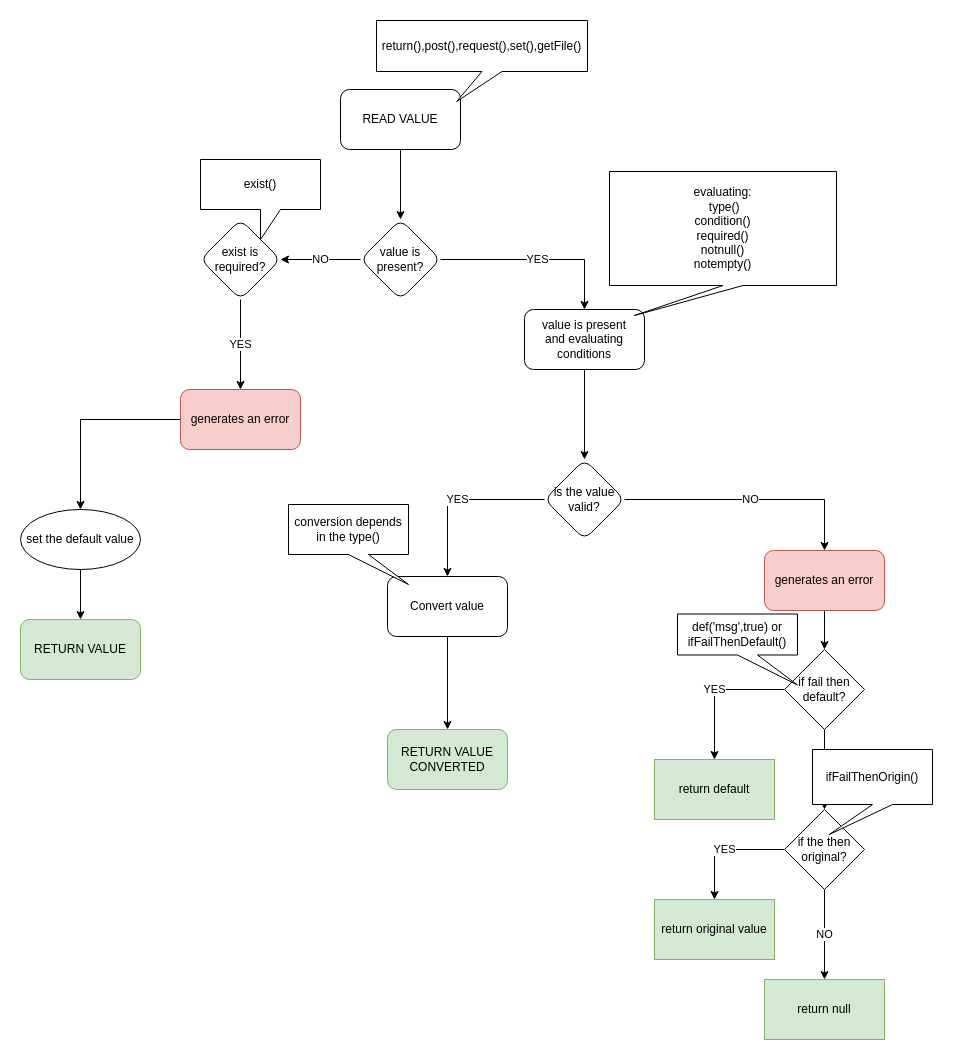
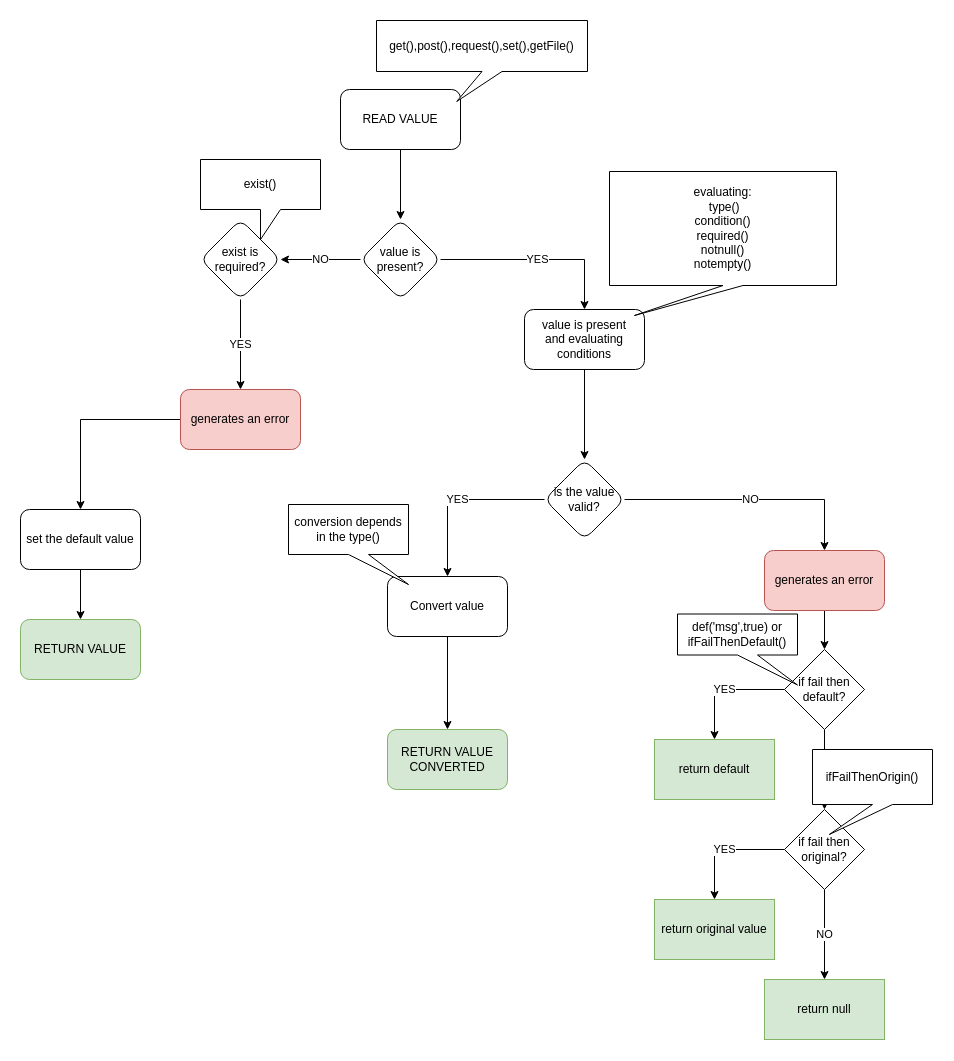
(482, 47) -> (482, 47)
(81, 540) -> (81, 540)
(715, 790) -> (715, 770)
(825, 850) -> (825, 850)
